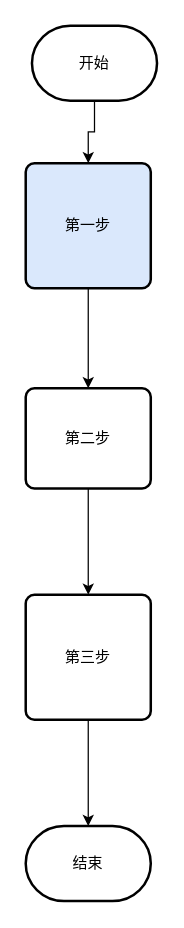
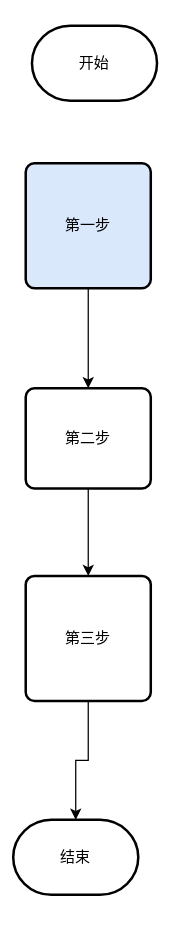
(94, 131) -> none
(88, 657) -> (88, 638)
(88, 863) -> (76, 857)
